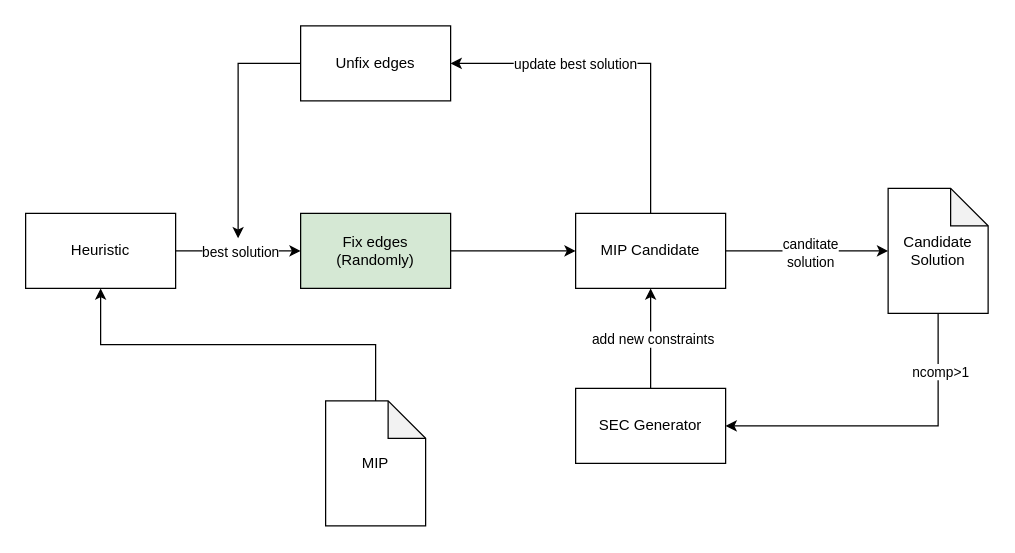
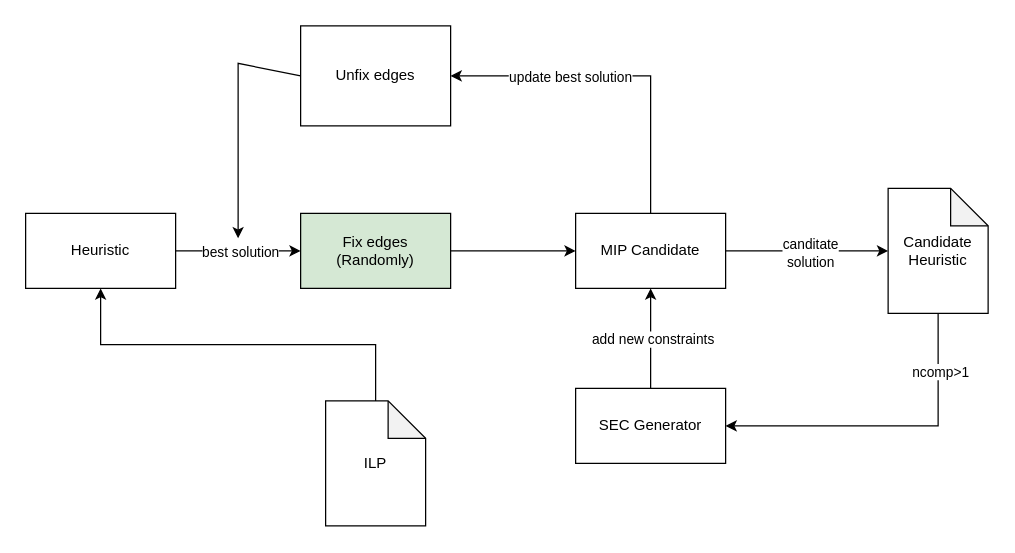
(376, 63) -> (376, 76)
(938, 251) -> (938, 251)
(376, 463) -> (376, 463)
